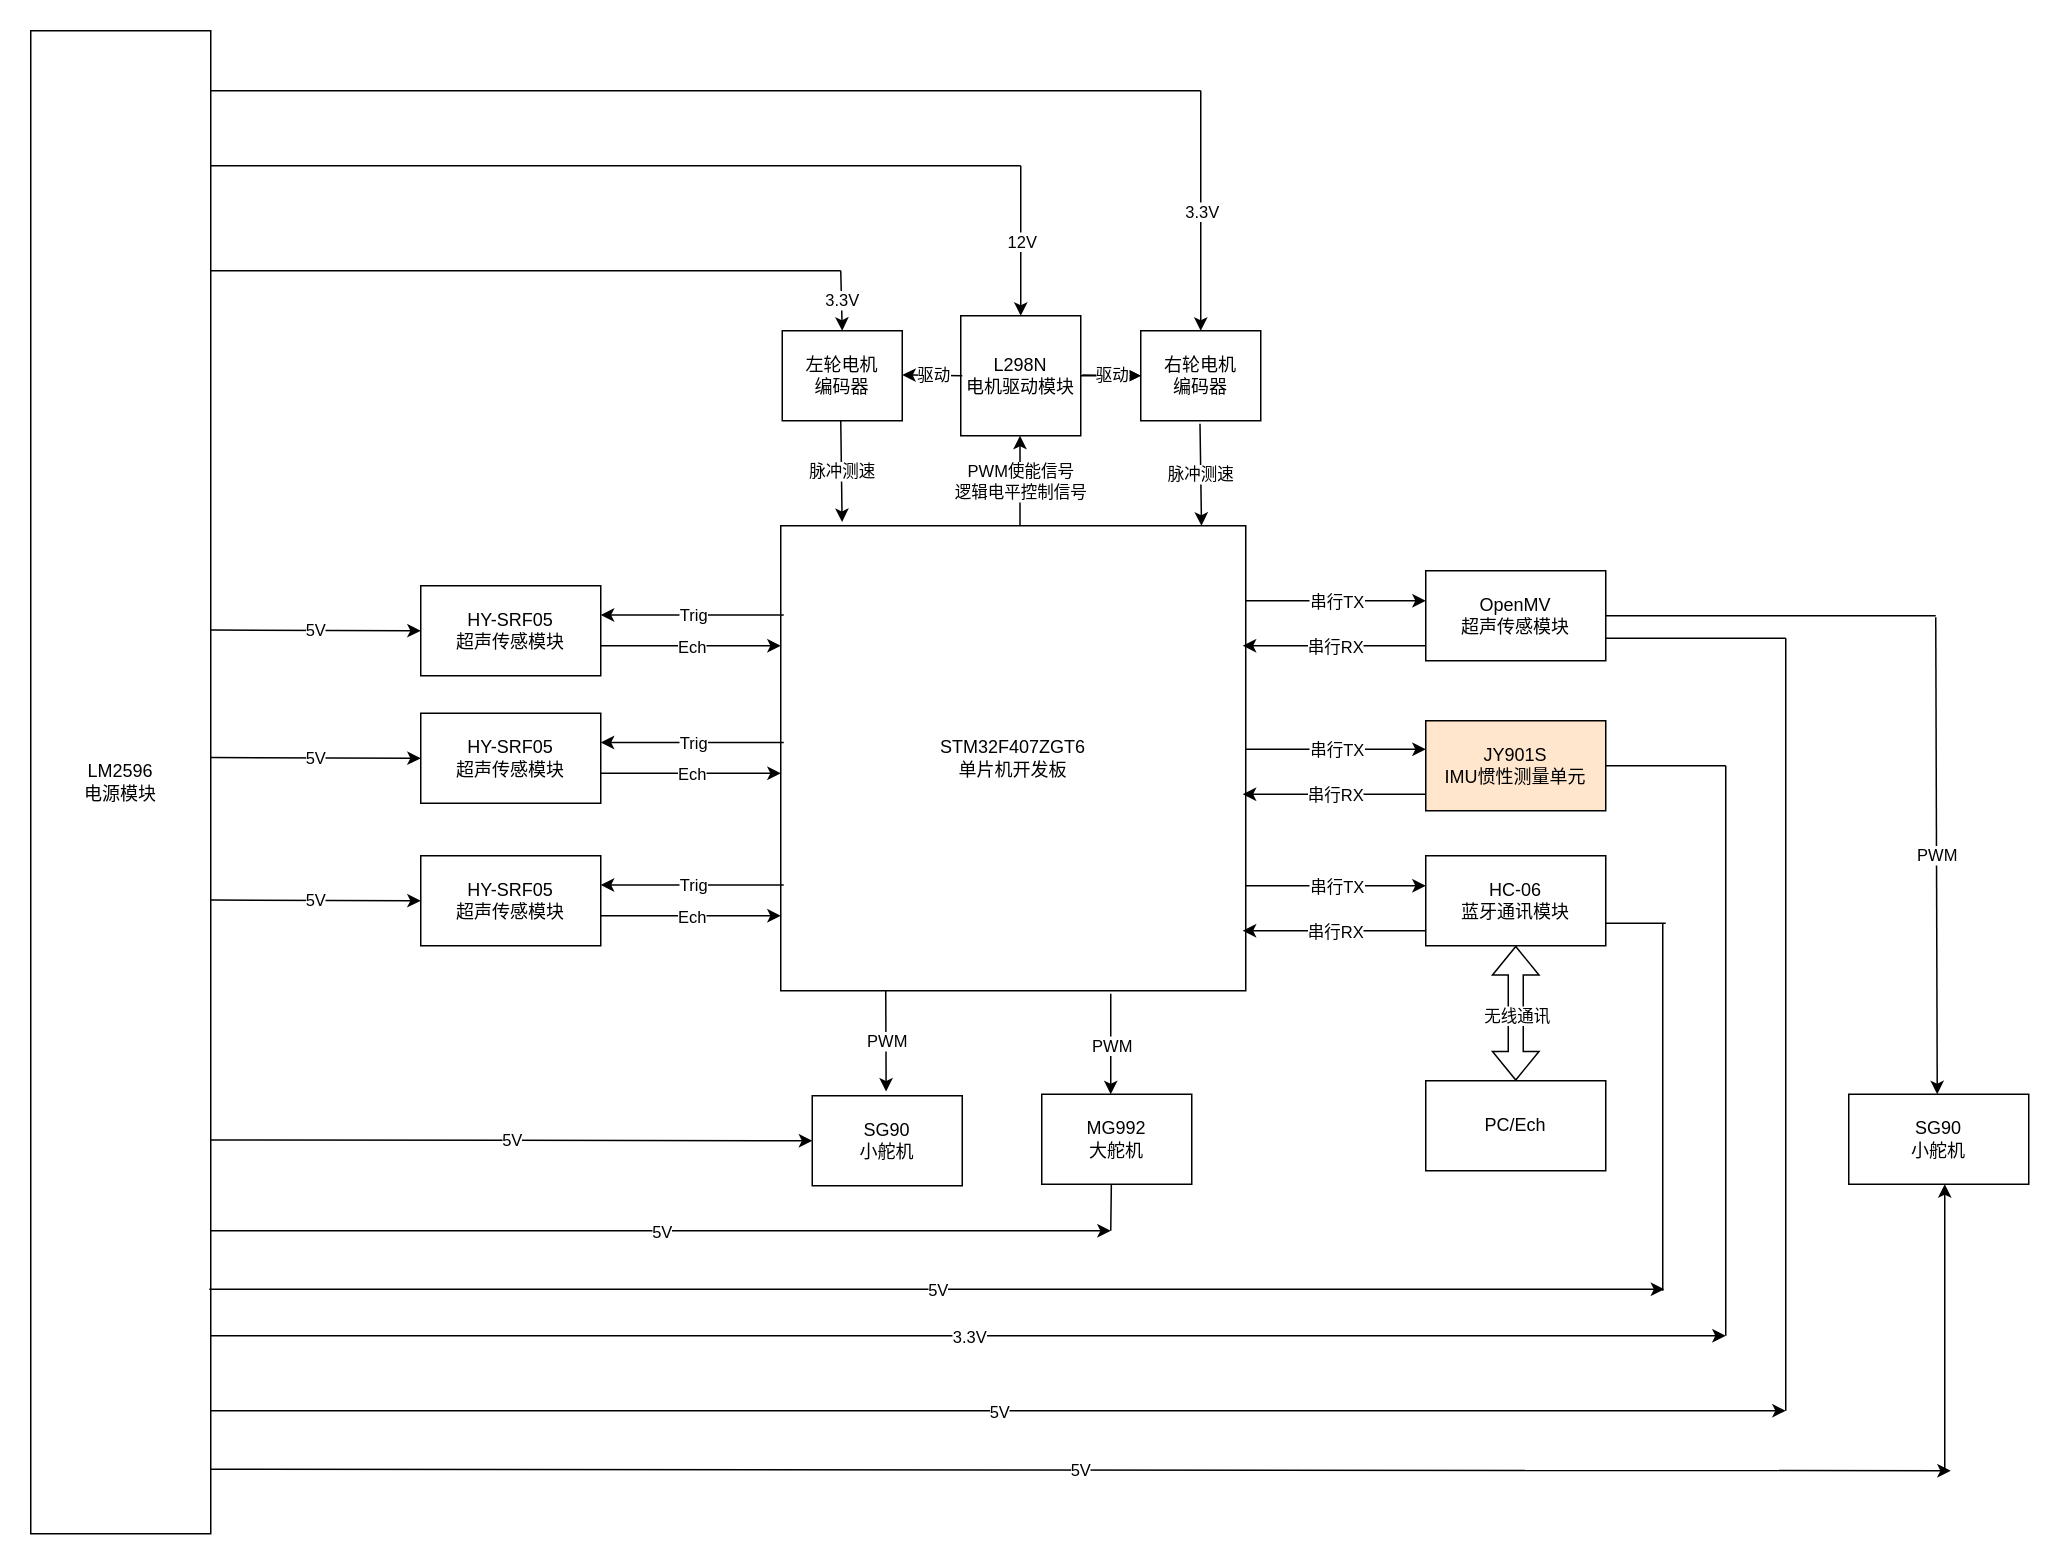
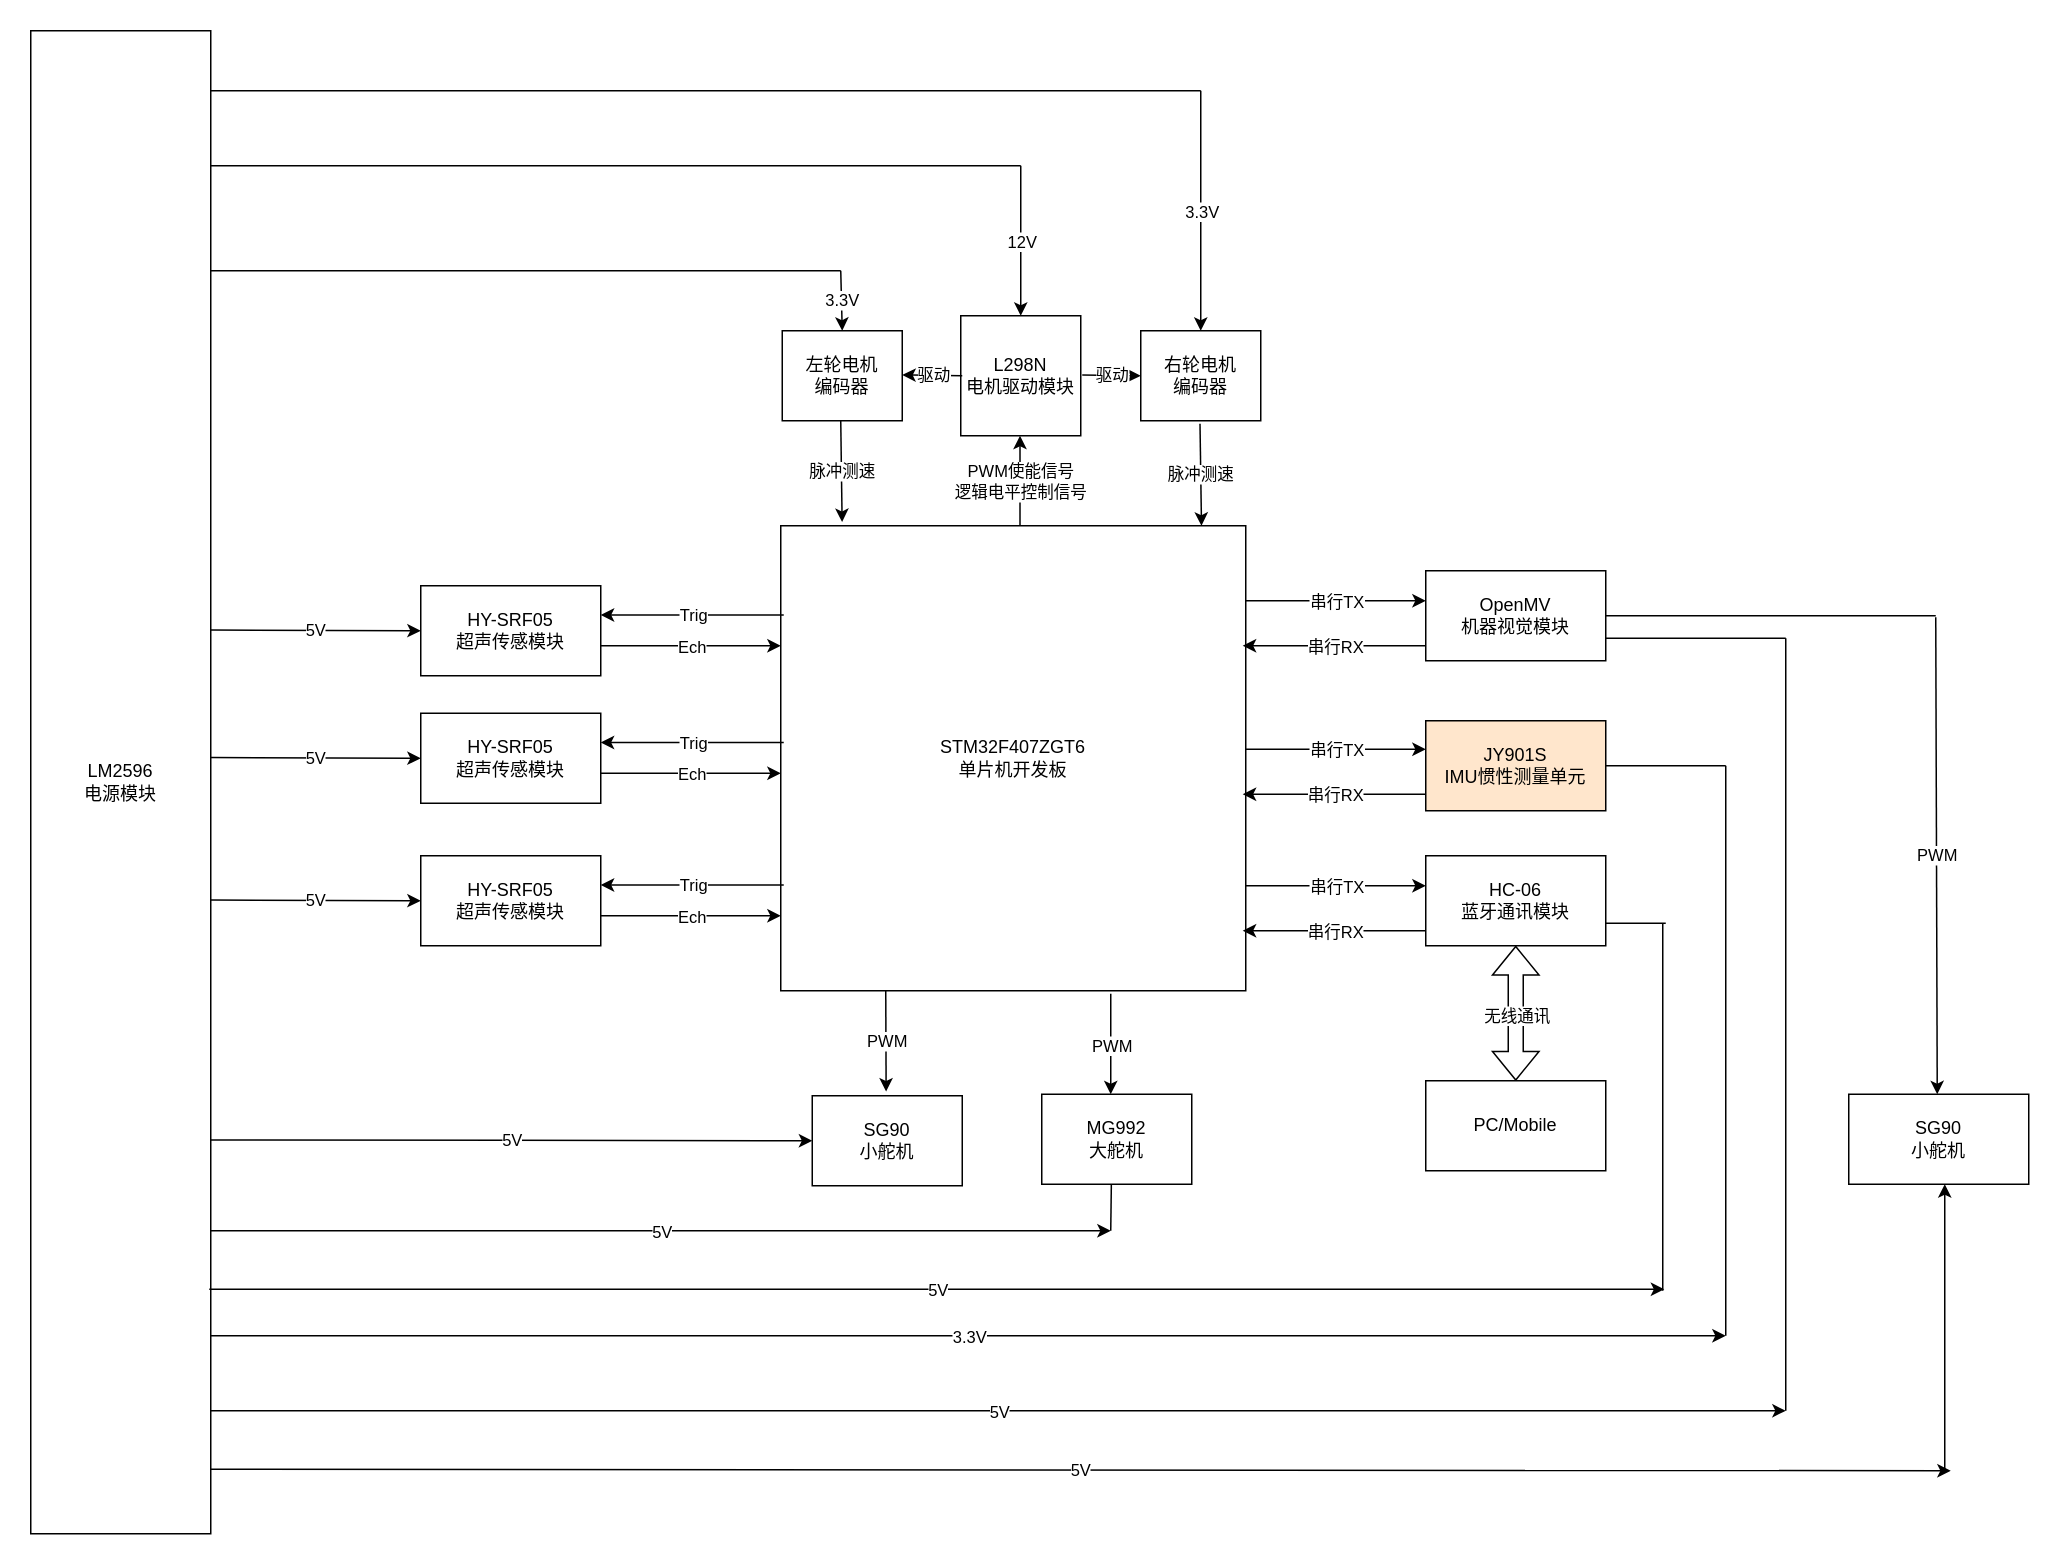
(1081, 376) -> none
(1516, 616) -> (1516, 616)
(1516, 1126) -> (1516, 1126)
